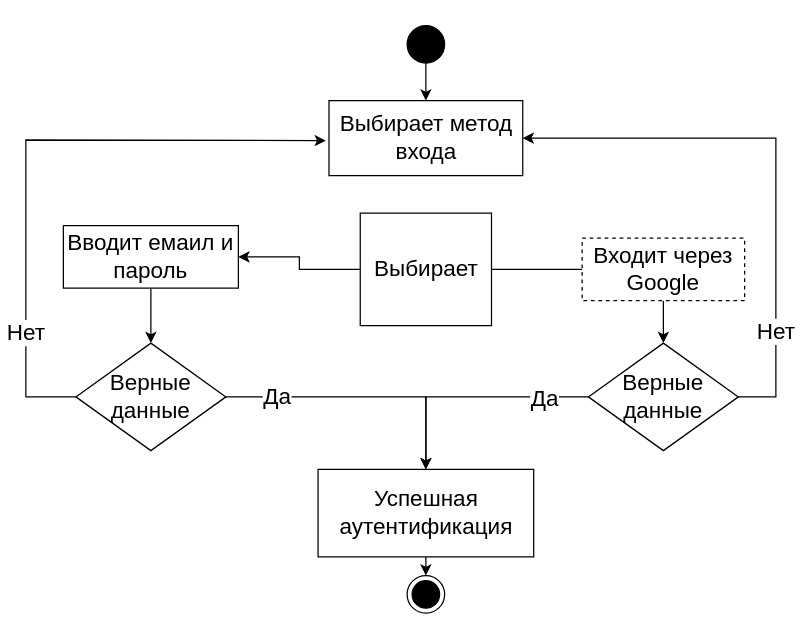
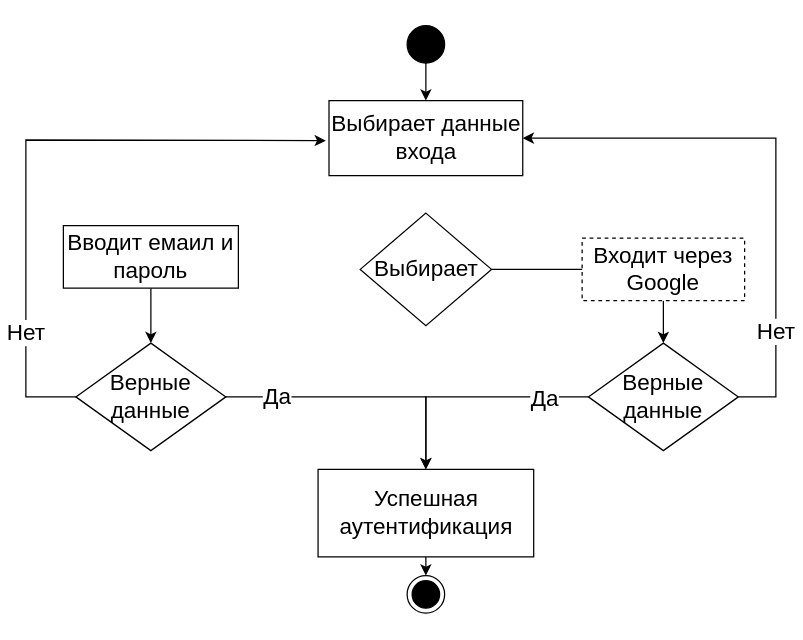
(426, 138) -> (426, 138)
(299, 267) -> none
(426, 269) -> (426, 269)
